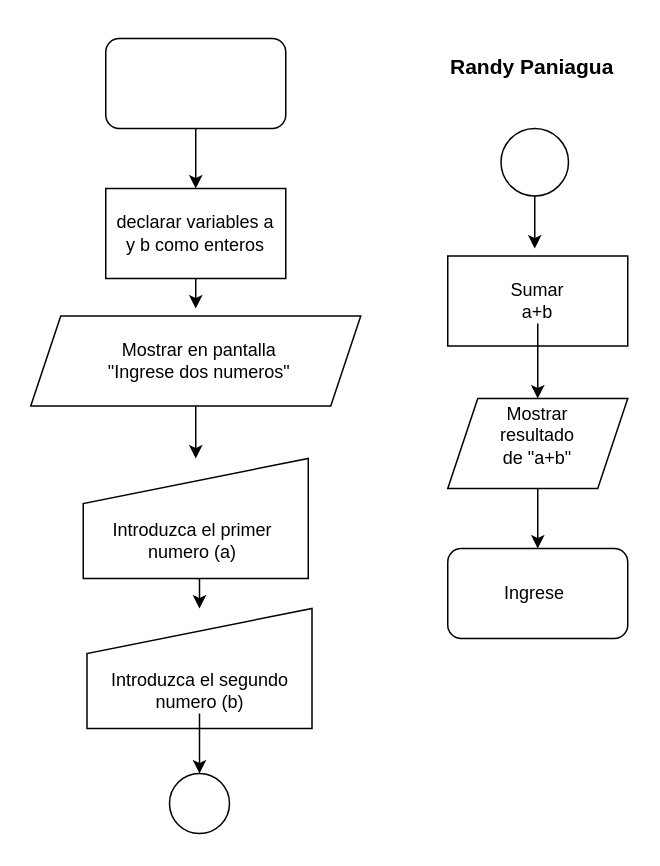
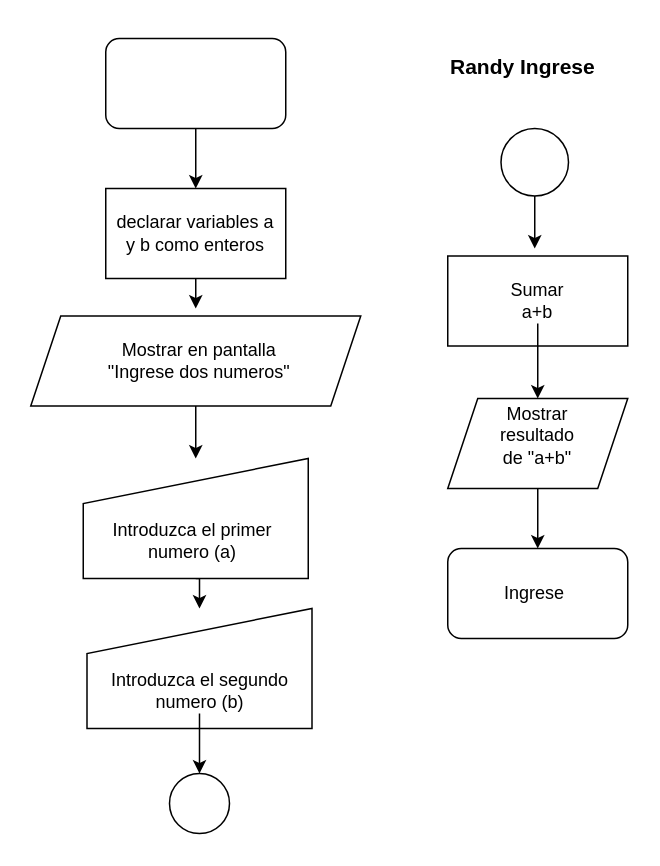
(517, 52) -> (514, 52)
